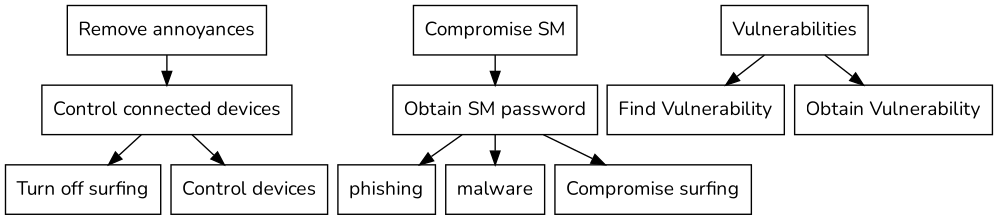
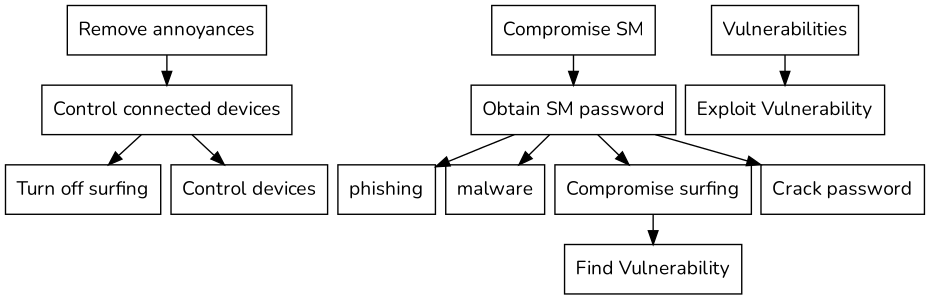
(751, 66) -> (653, 222)
(894, 110) -> (785, 110)
none -> (843, 190)
